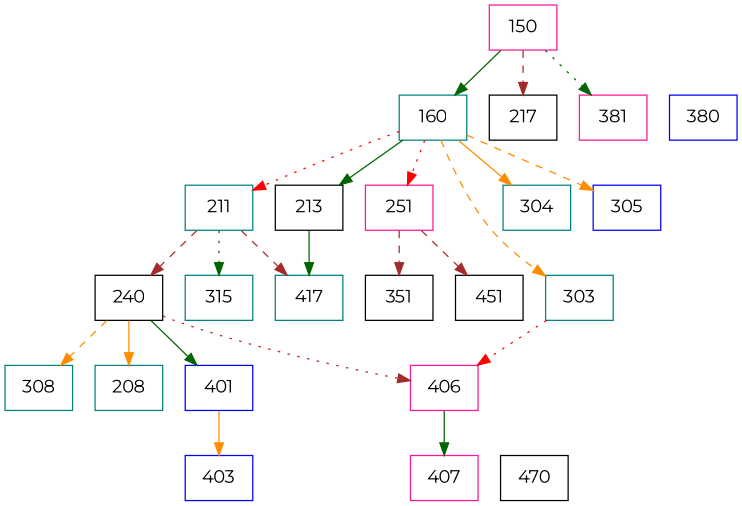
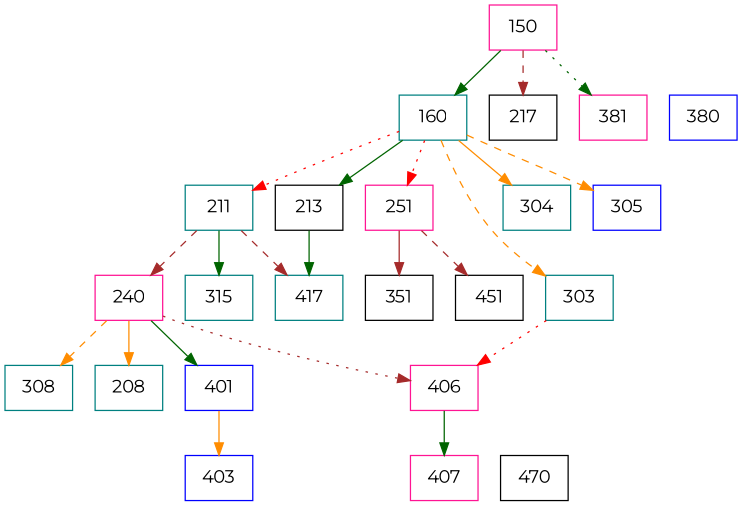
(219, 247) -> (219, 247)
(399, 247) -> (399, 247)
(129, 298) -> (129, 298)
